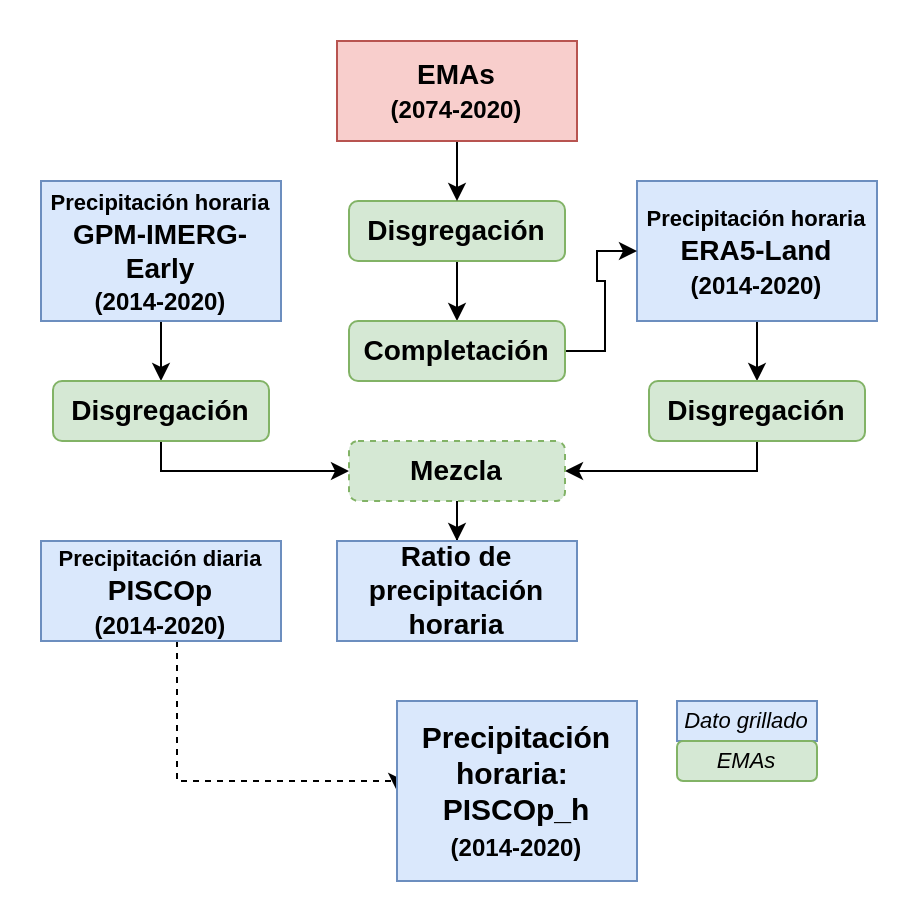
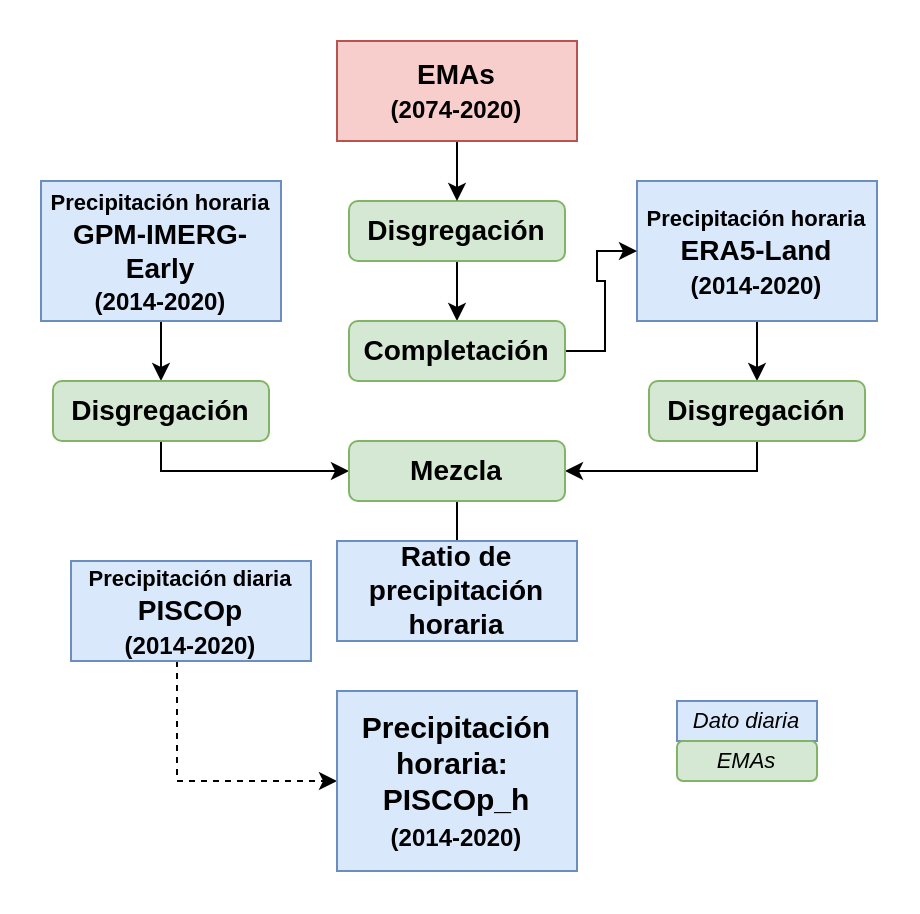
(457, 471) -> (457, 471)
(457, 526) -> (457, 531)
(161, 591) -> (191, 611)
(747, 721) -> (747, 721)
(517, 791) -> (457, 781)
